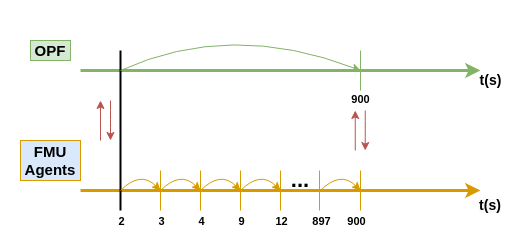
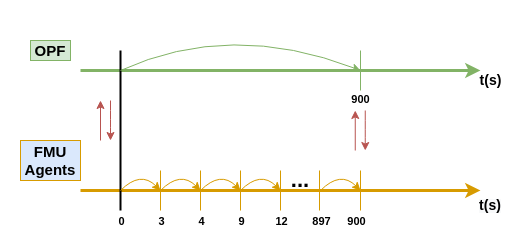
(122, 222) -> (122, 222)
